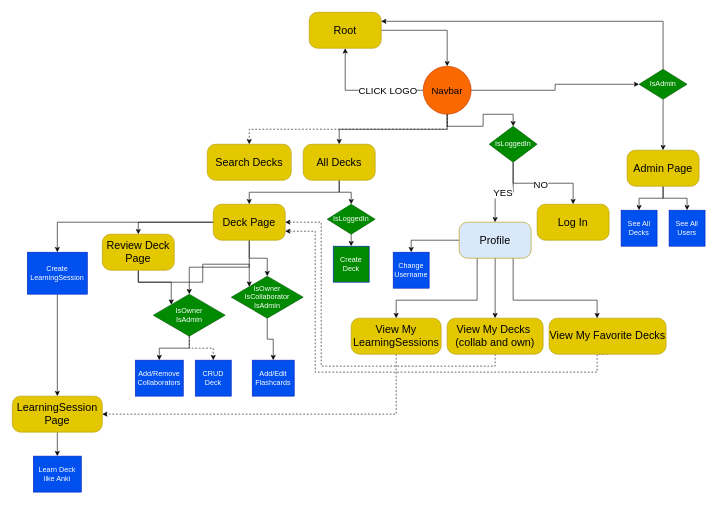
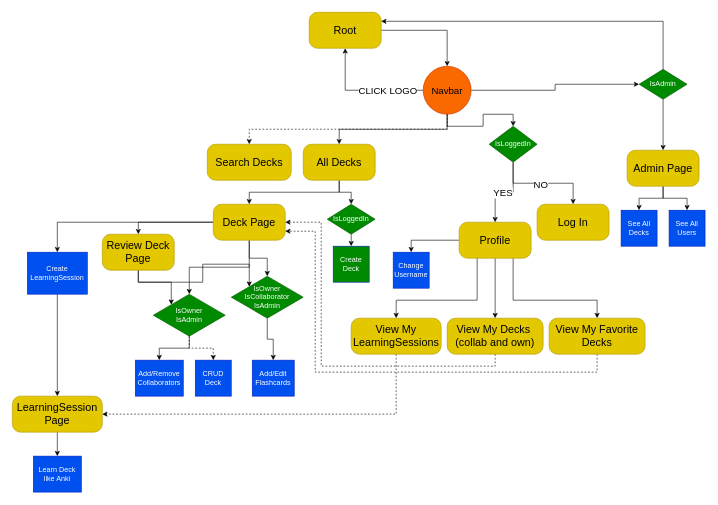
(495, 240) -> (495, 240)
(608, 336) -> (597, 336)
